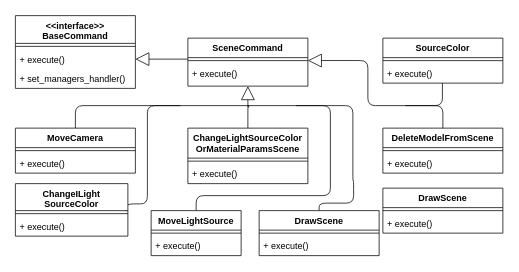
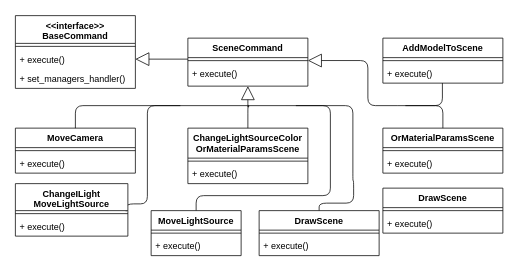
(443, 48) -> (443, 48)
(443, 138) -> (443, 138)
(71, 194) -> (71, 194)
